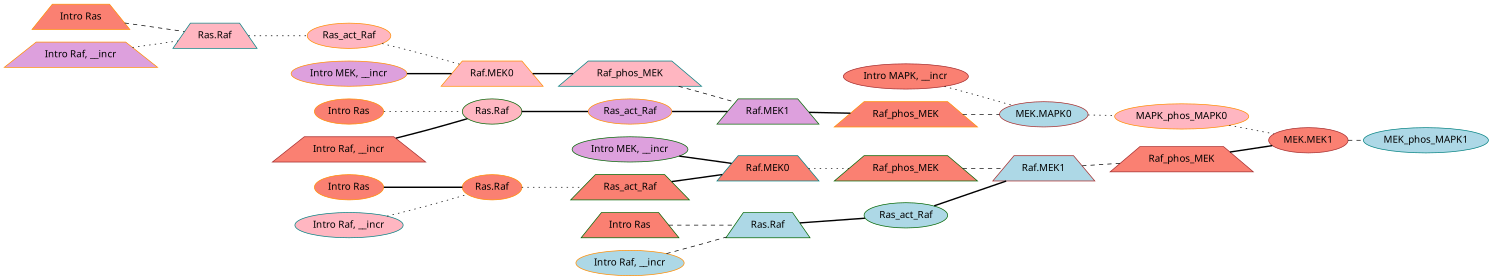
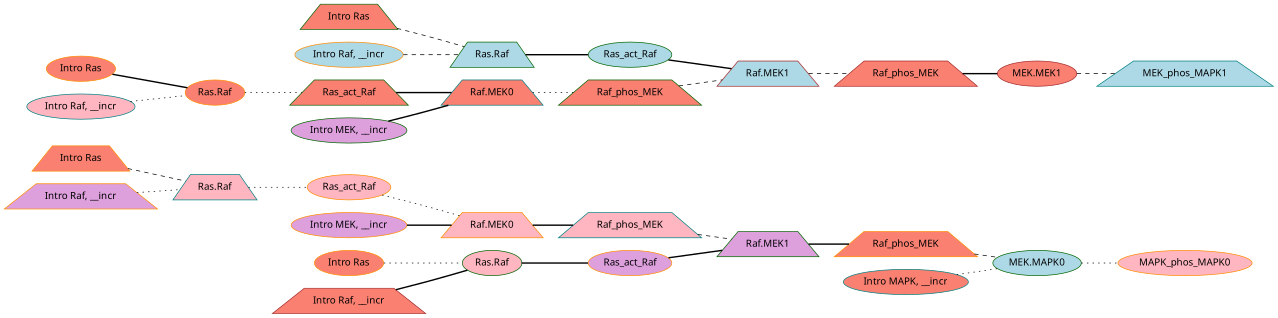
(906, 76) -> (906, 282)
(1044, 114) -> (1037, 263)
(1252, 130) -> none
(1426, 140) -> (1185, 74)
